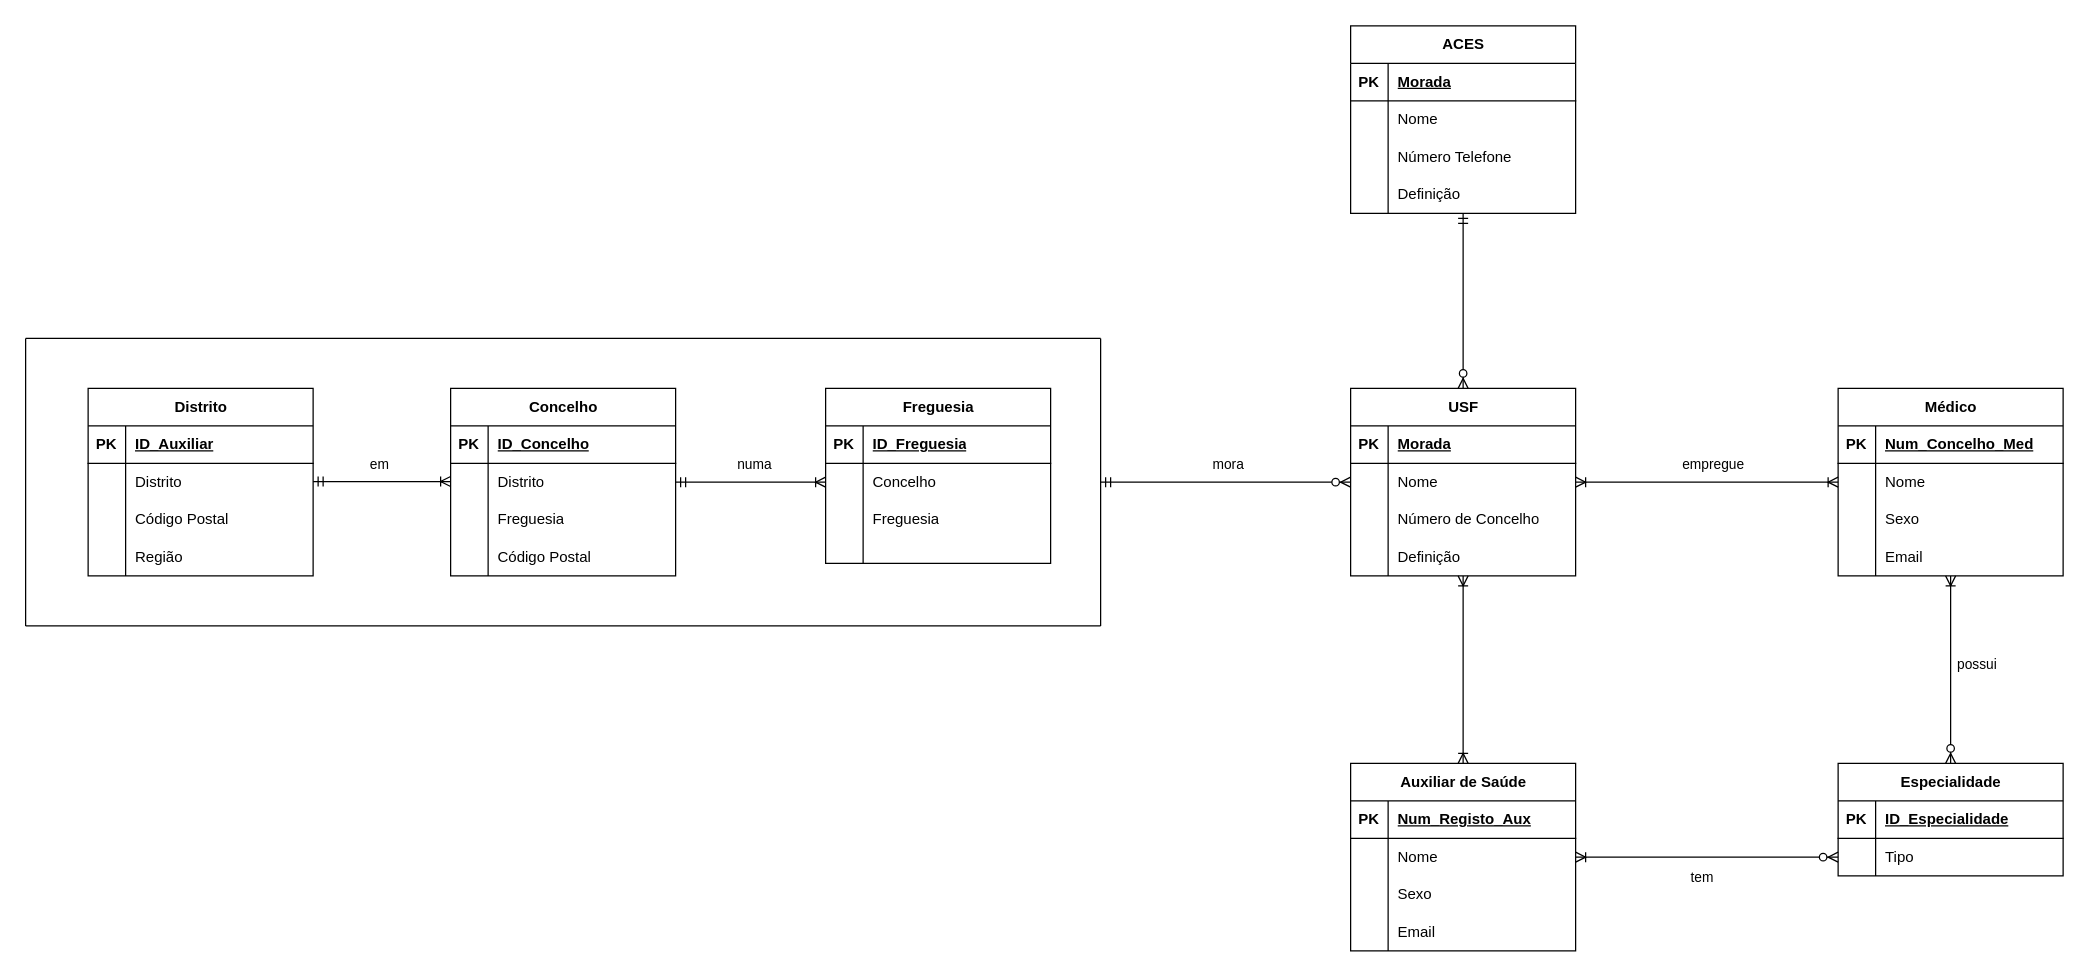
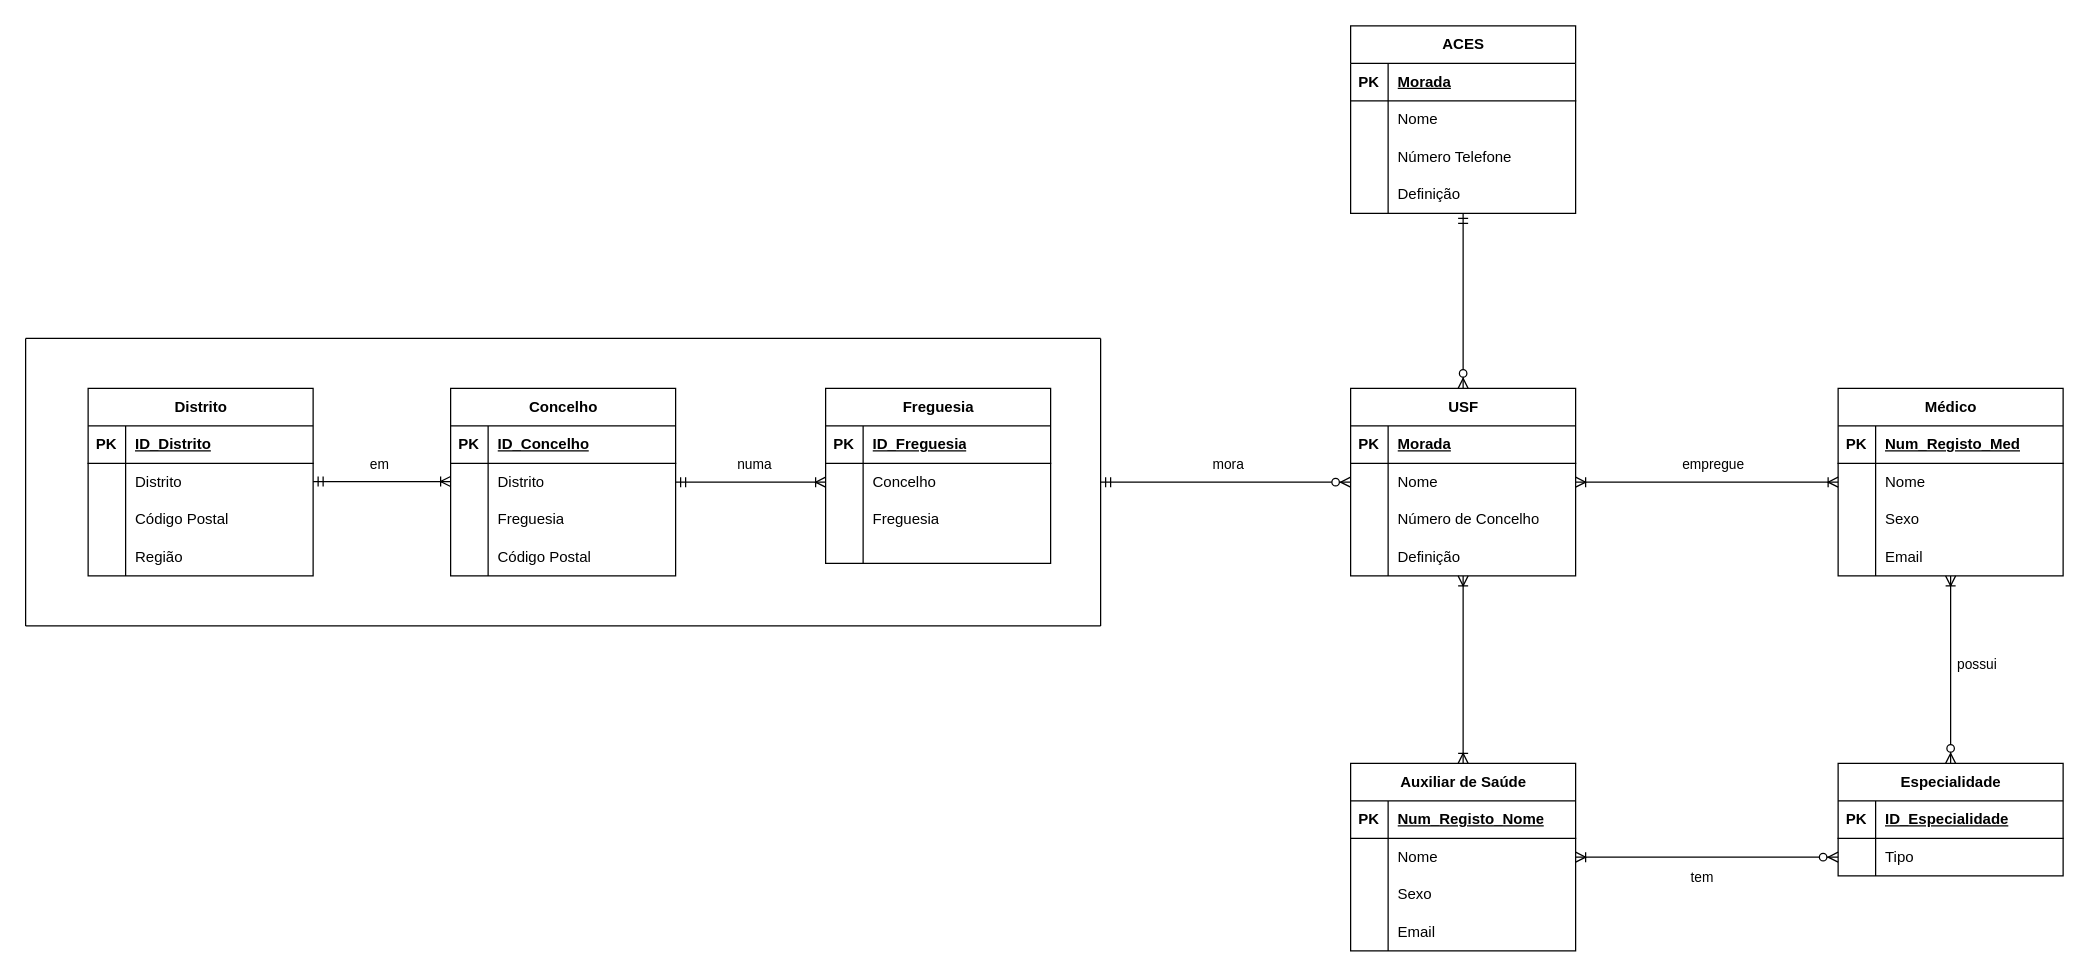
(176, 444) -> (178, 444)
(1951, 444) -> (1947, 444)
(1459, 819) -> (1463, 819)
